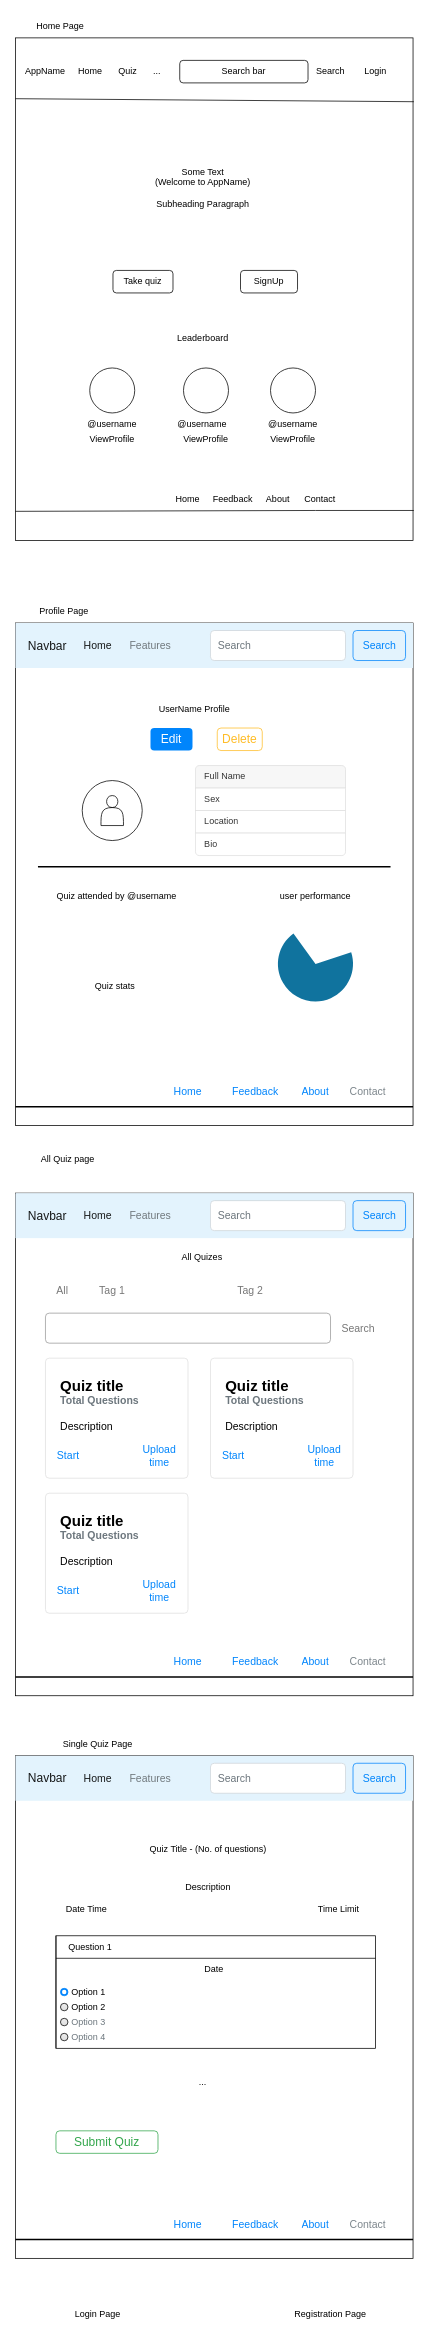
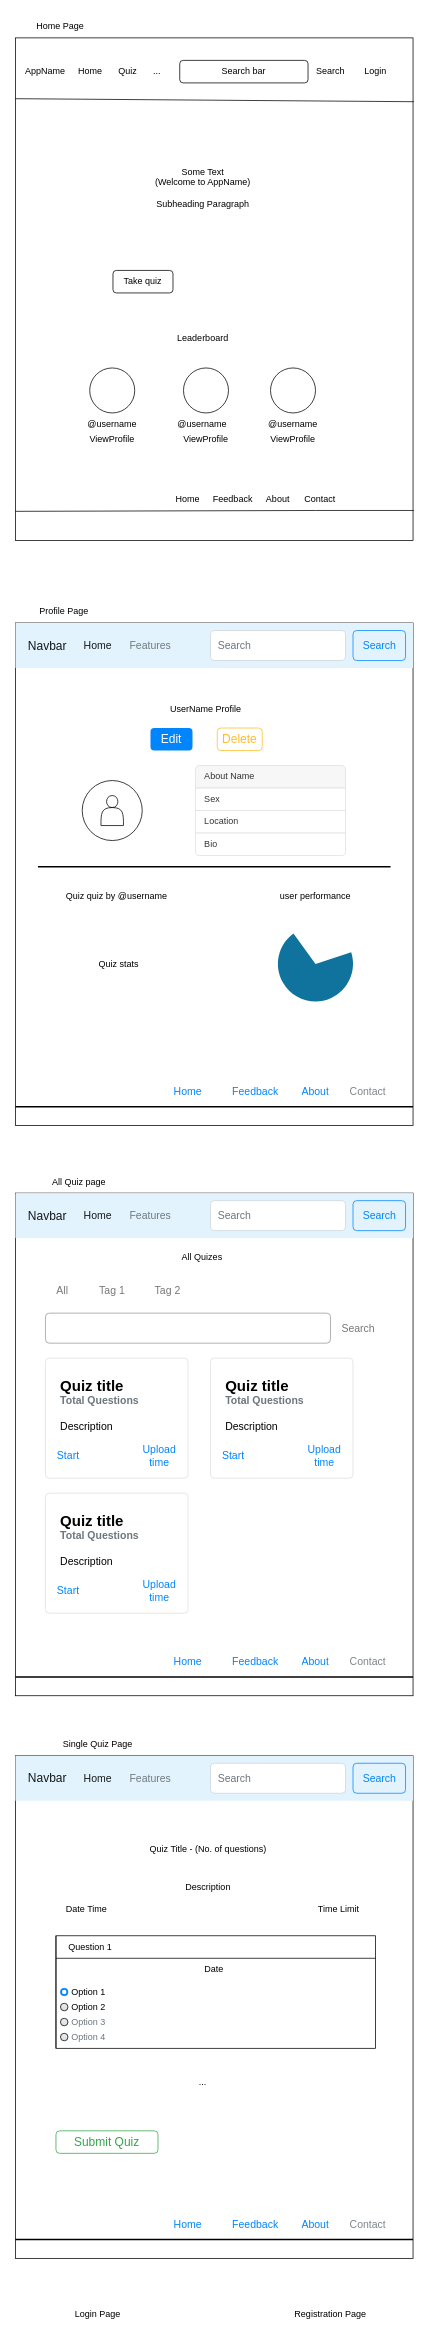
(269, 282) -> none
(195, 709) -> (206, 709)
(224, 777) -> (228, 777)
(117, 896) -> (117, 896)
(115, 986) -> (119, 964)
(68, 1159) -> (79, 1182)
(261, 1290) -> (178, 1290)
